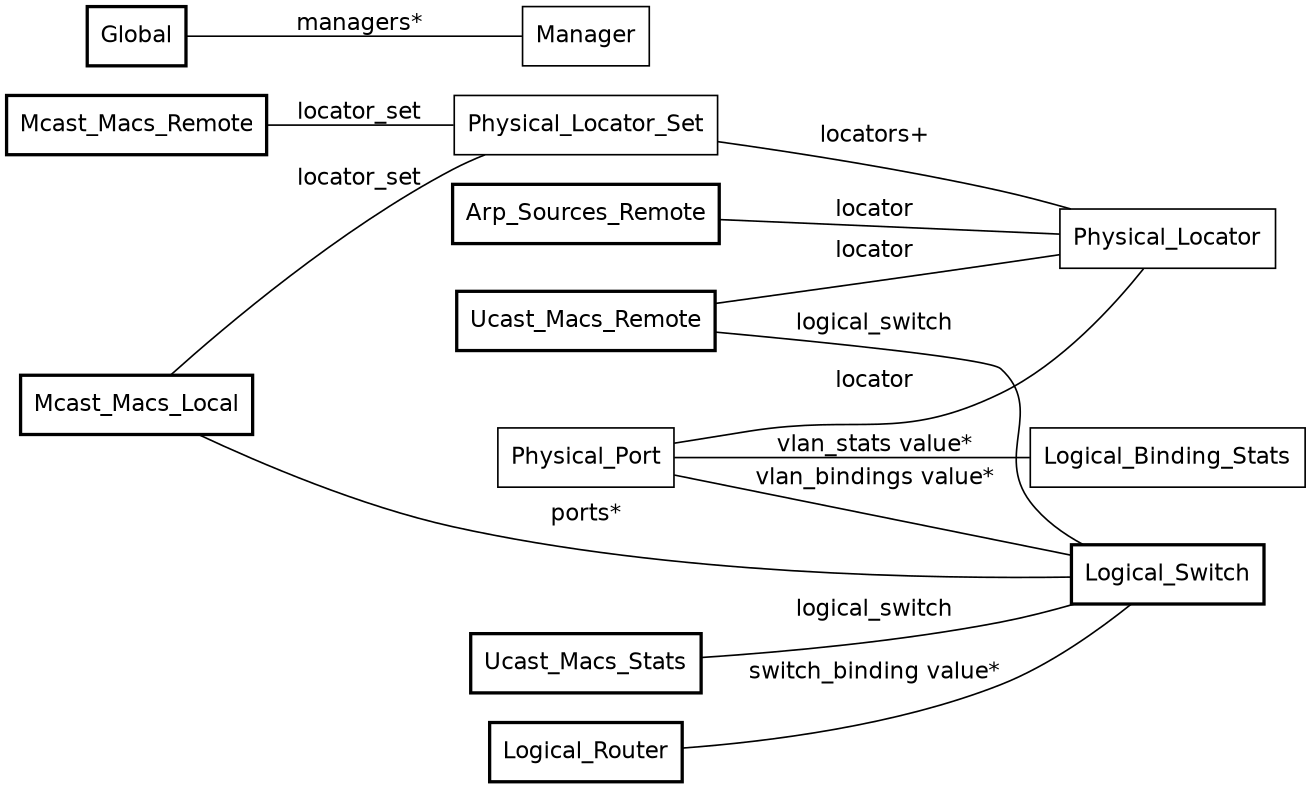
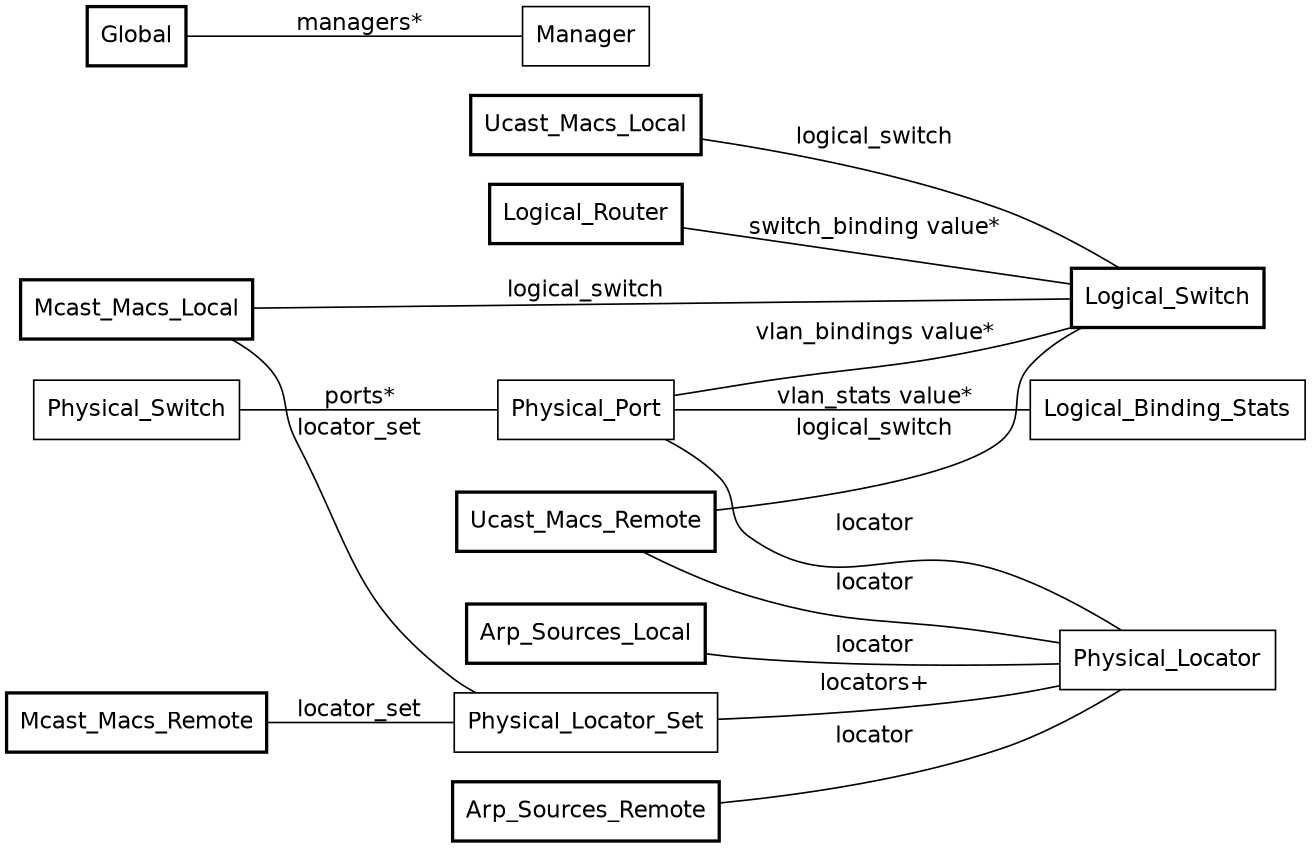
none -> (137, 410)
(586, 514) -> (586, 290)
none -> (586, 634)
(586, 663) -> (586, 125)
